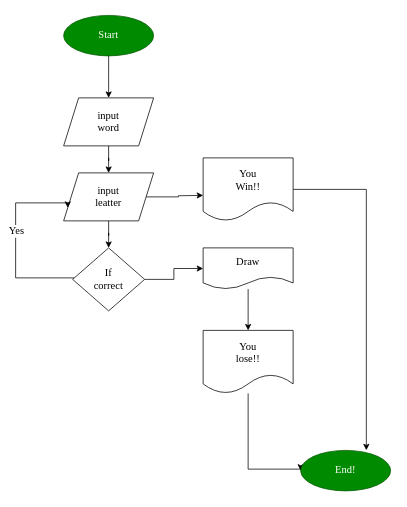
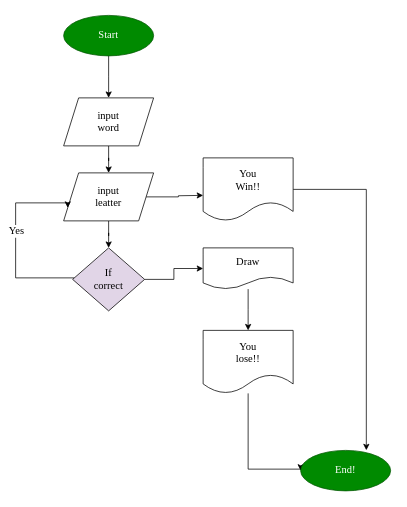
(108, 279) -> (108, 279)
